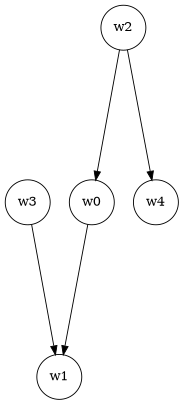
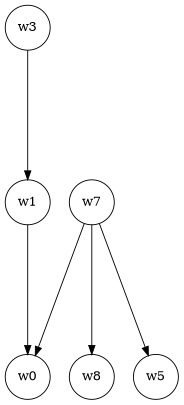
(123, 28) -> (92, 202)
(156, 202) -> (92, 377)
(76, 285) -> (28, 285)
none -> (156, 377)
